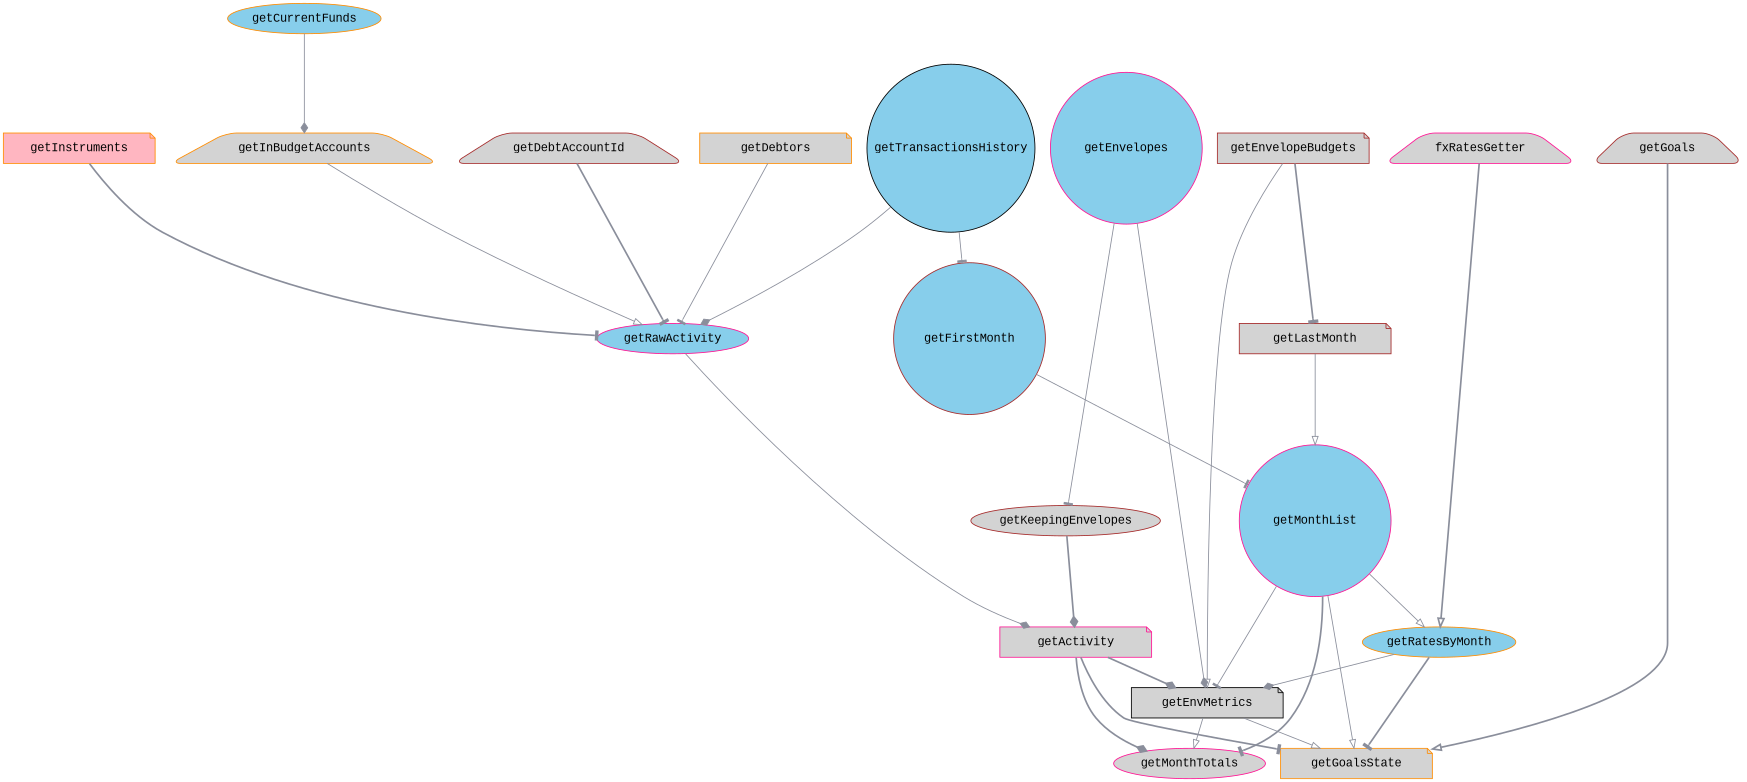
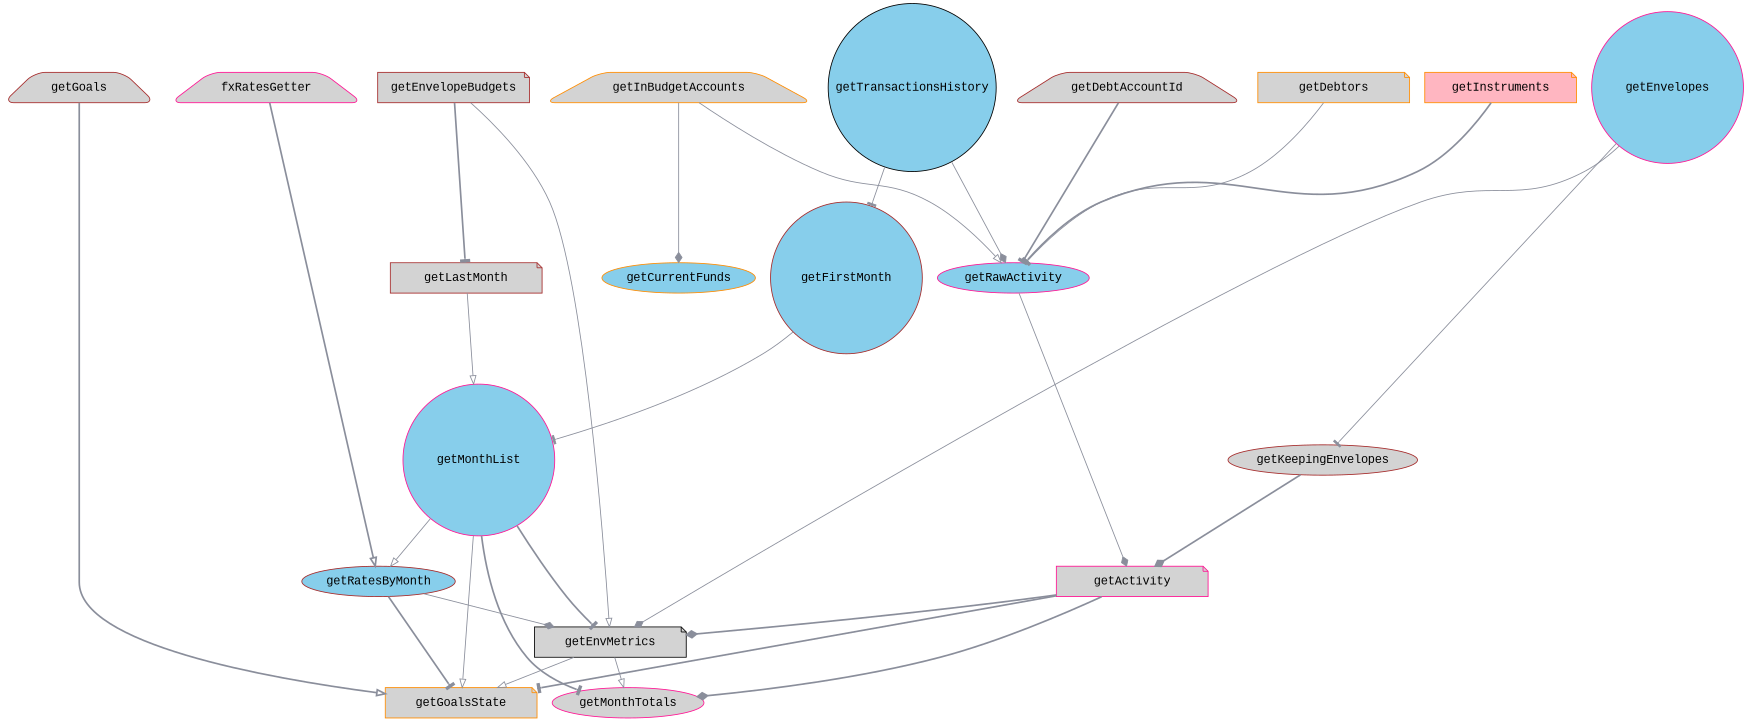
(304, 78) -> (679, 178)
(1247, 635) -> (552, 577)
(1439, 642) -> (379, 581)
